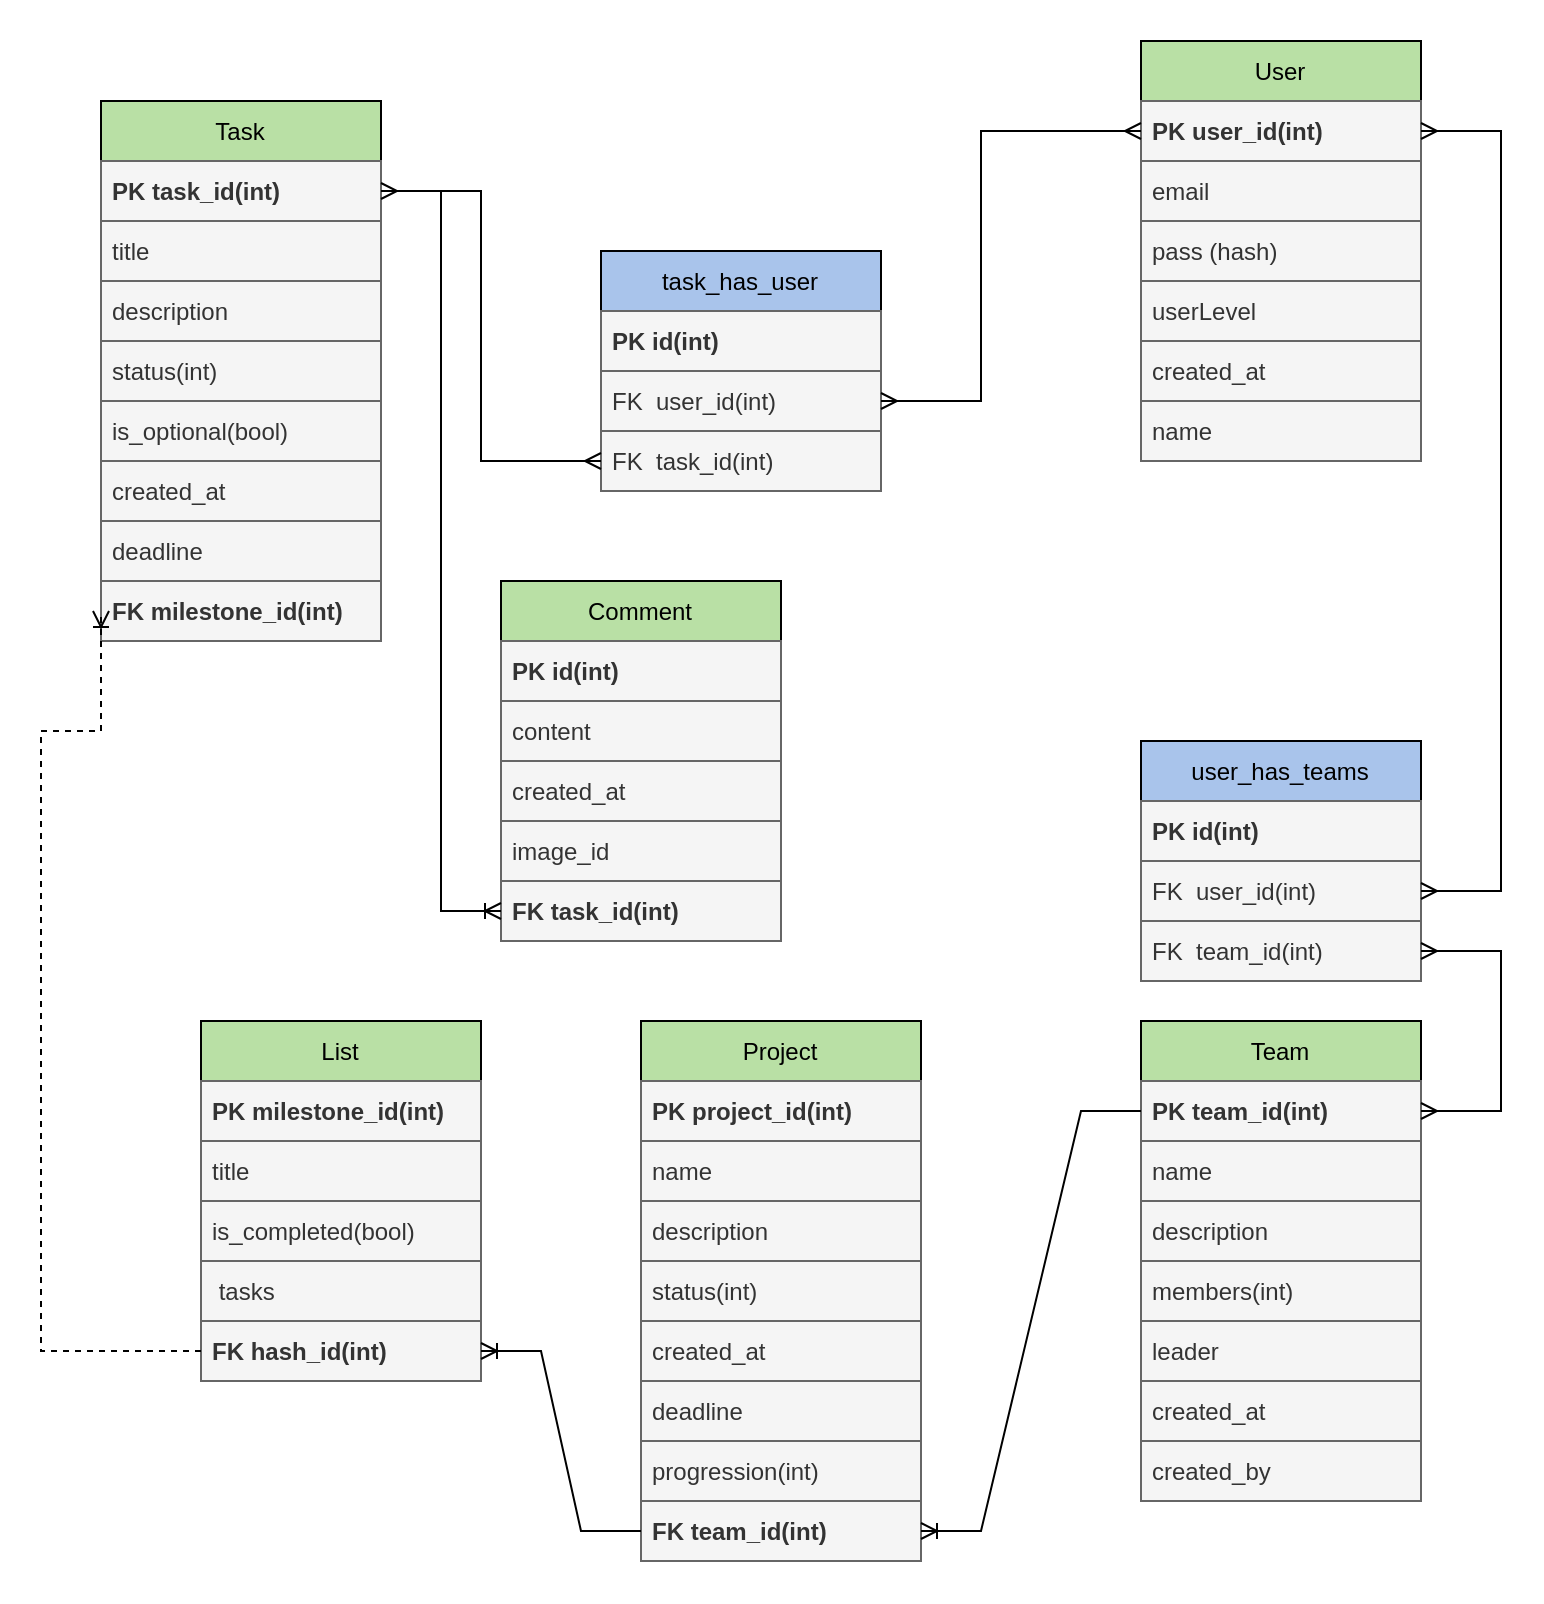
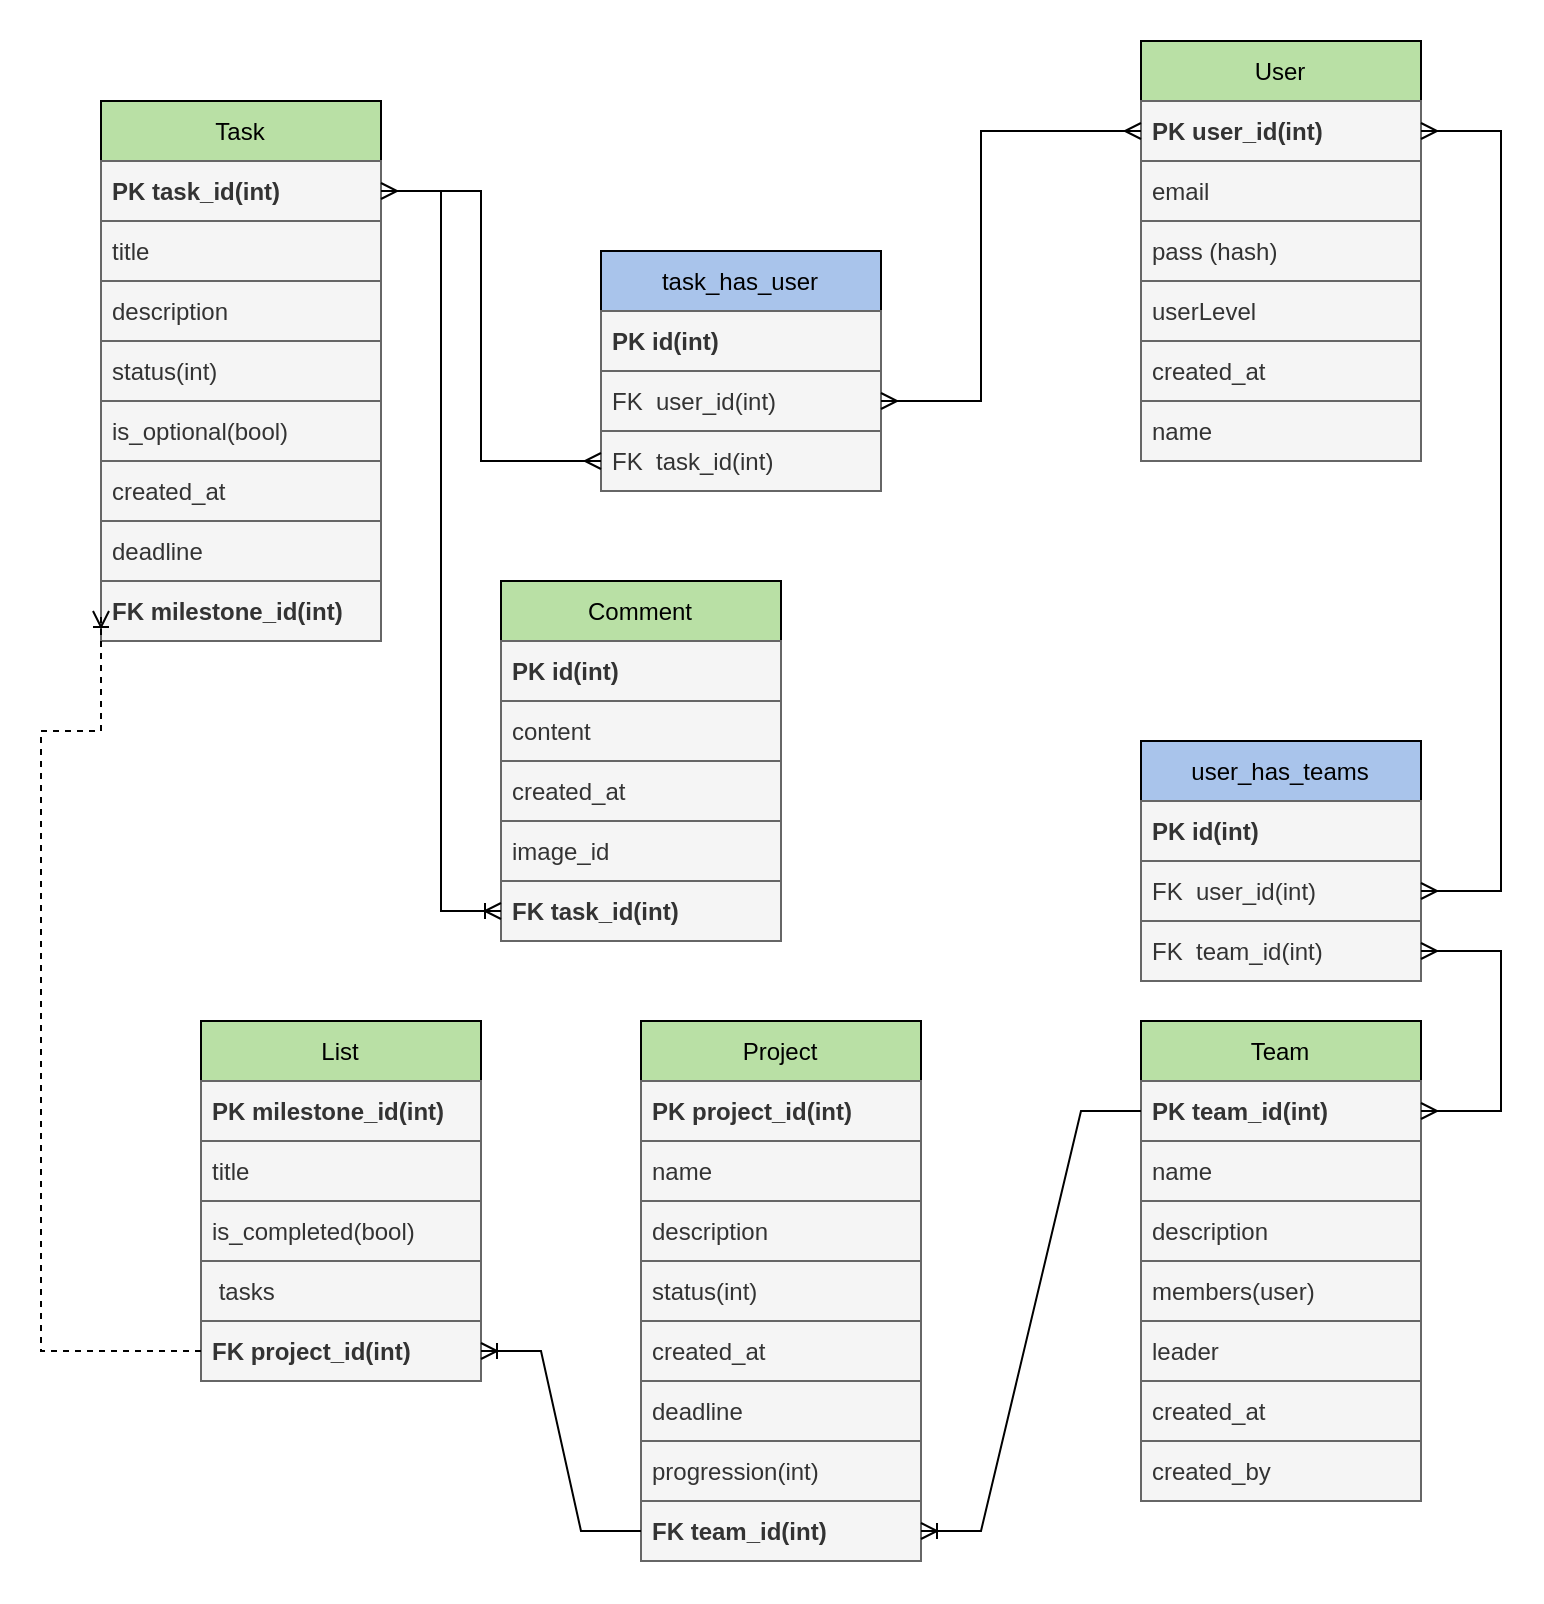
(1230, 1292) -> (1239, 1292)
(303, 1352) -> (324, 1352)
